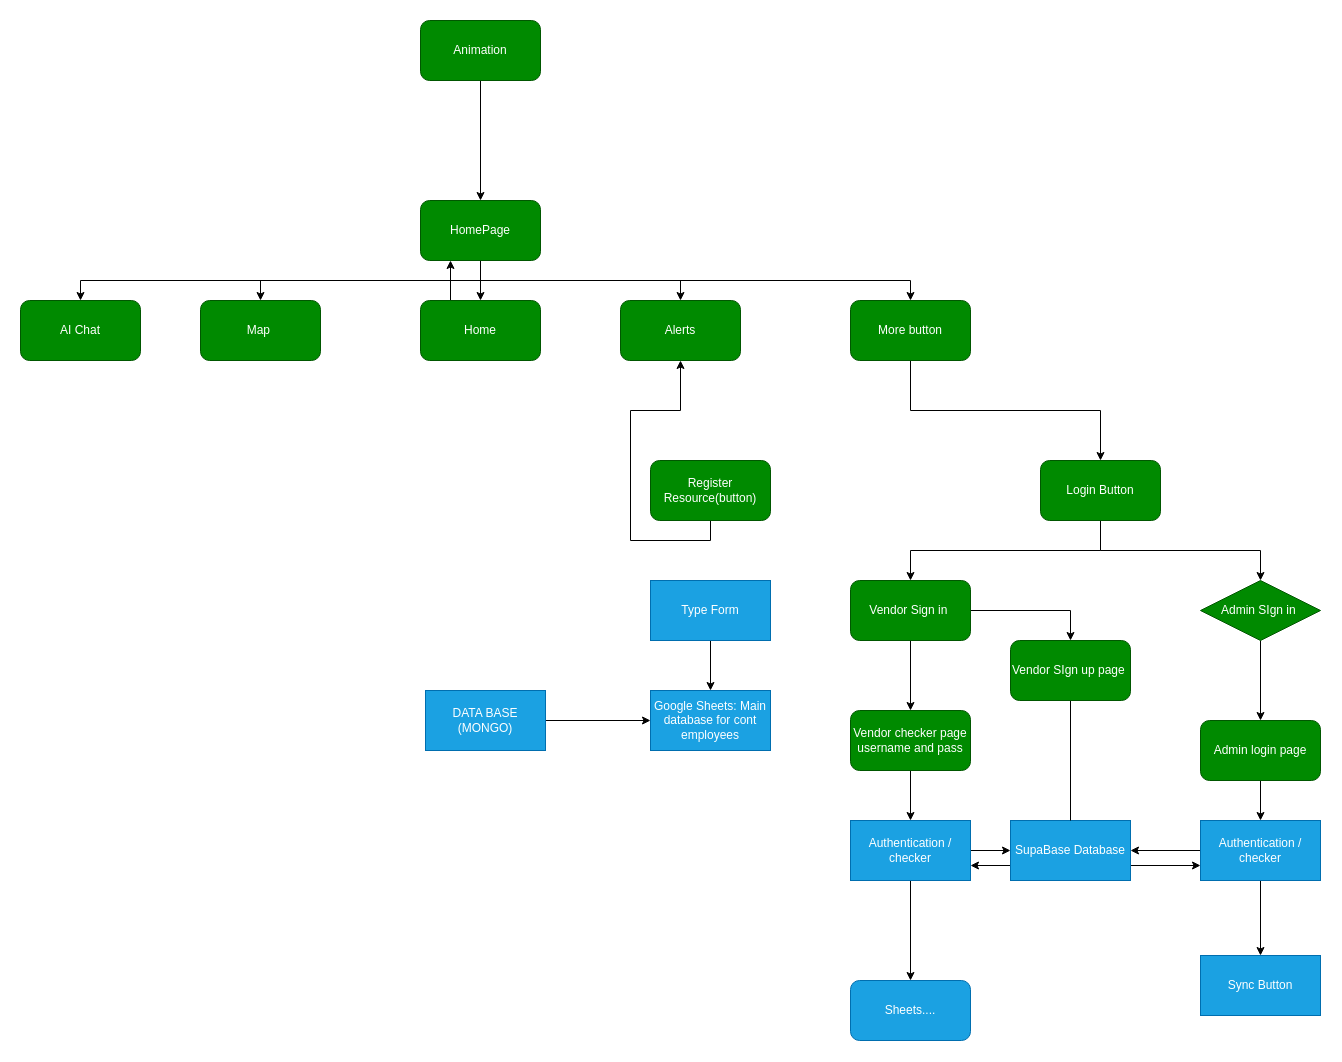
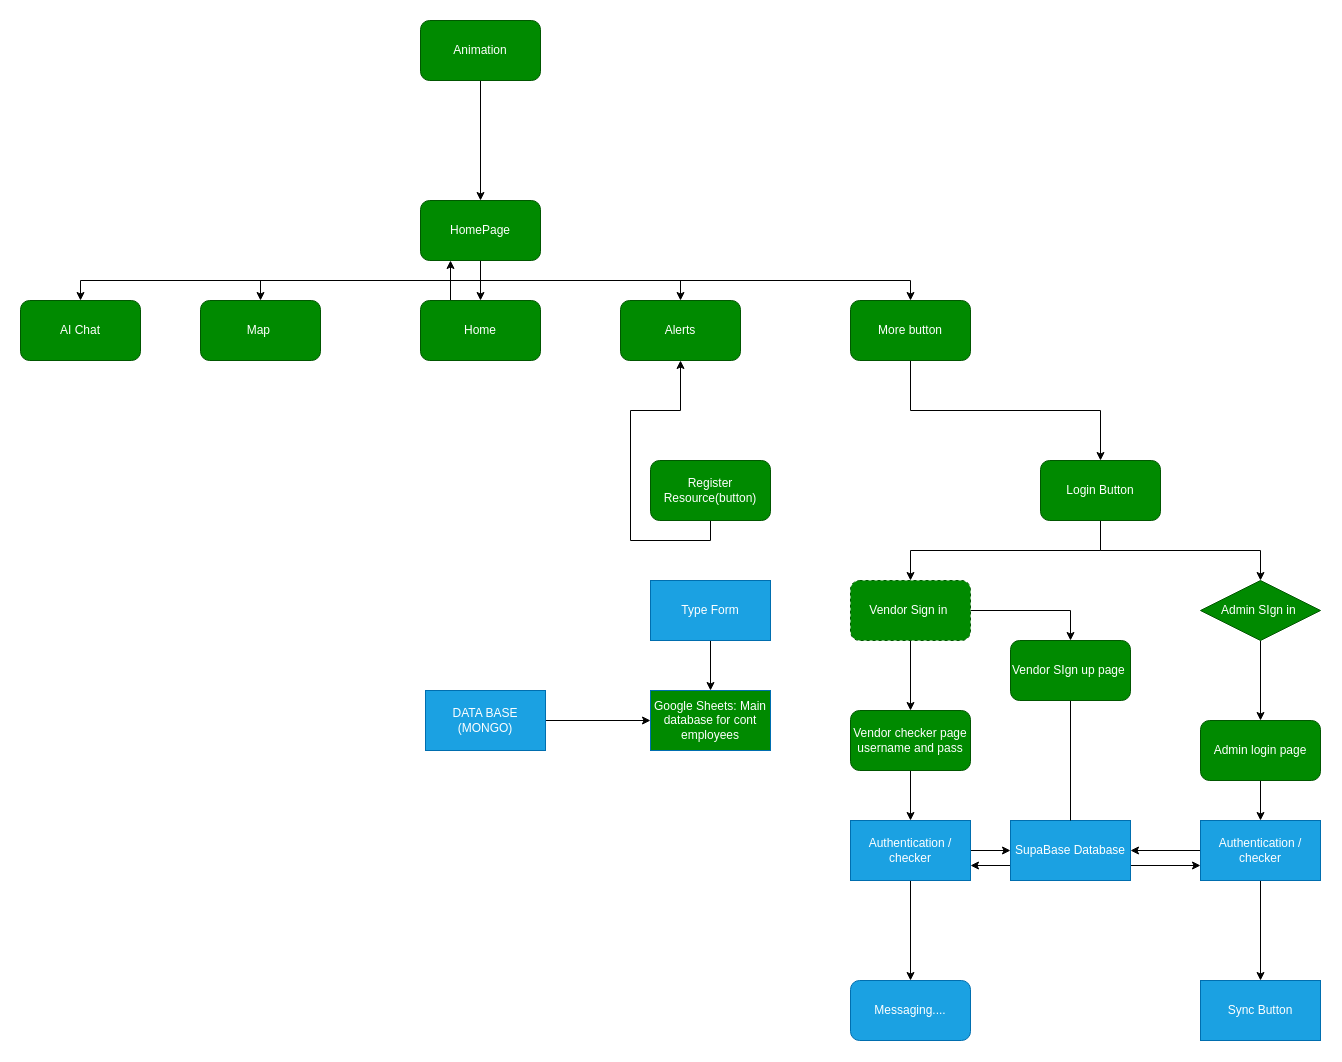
(911, 611) -> (911, 611)
(711, 721) -> (711, 721)
(1261, 986) -> (1261, 1011)
(911, 1011) -> (911, 1011)
